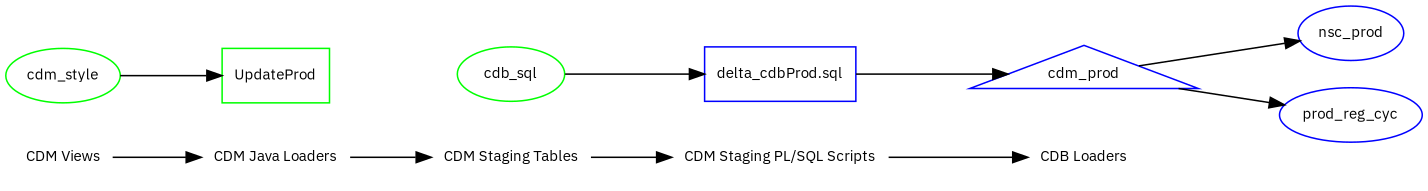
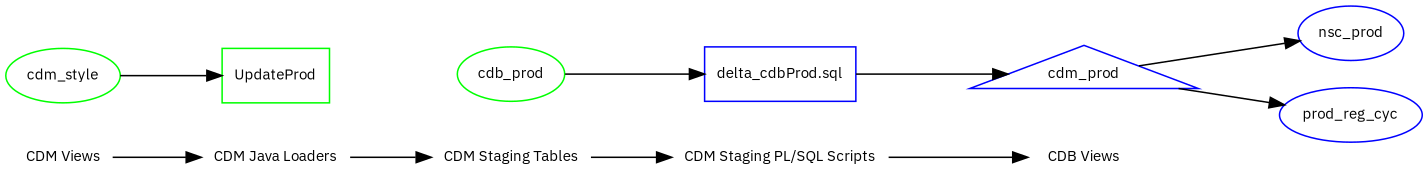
(511, 74) -> (511, 74)
(1084, 157) -> (1084, 157)
